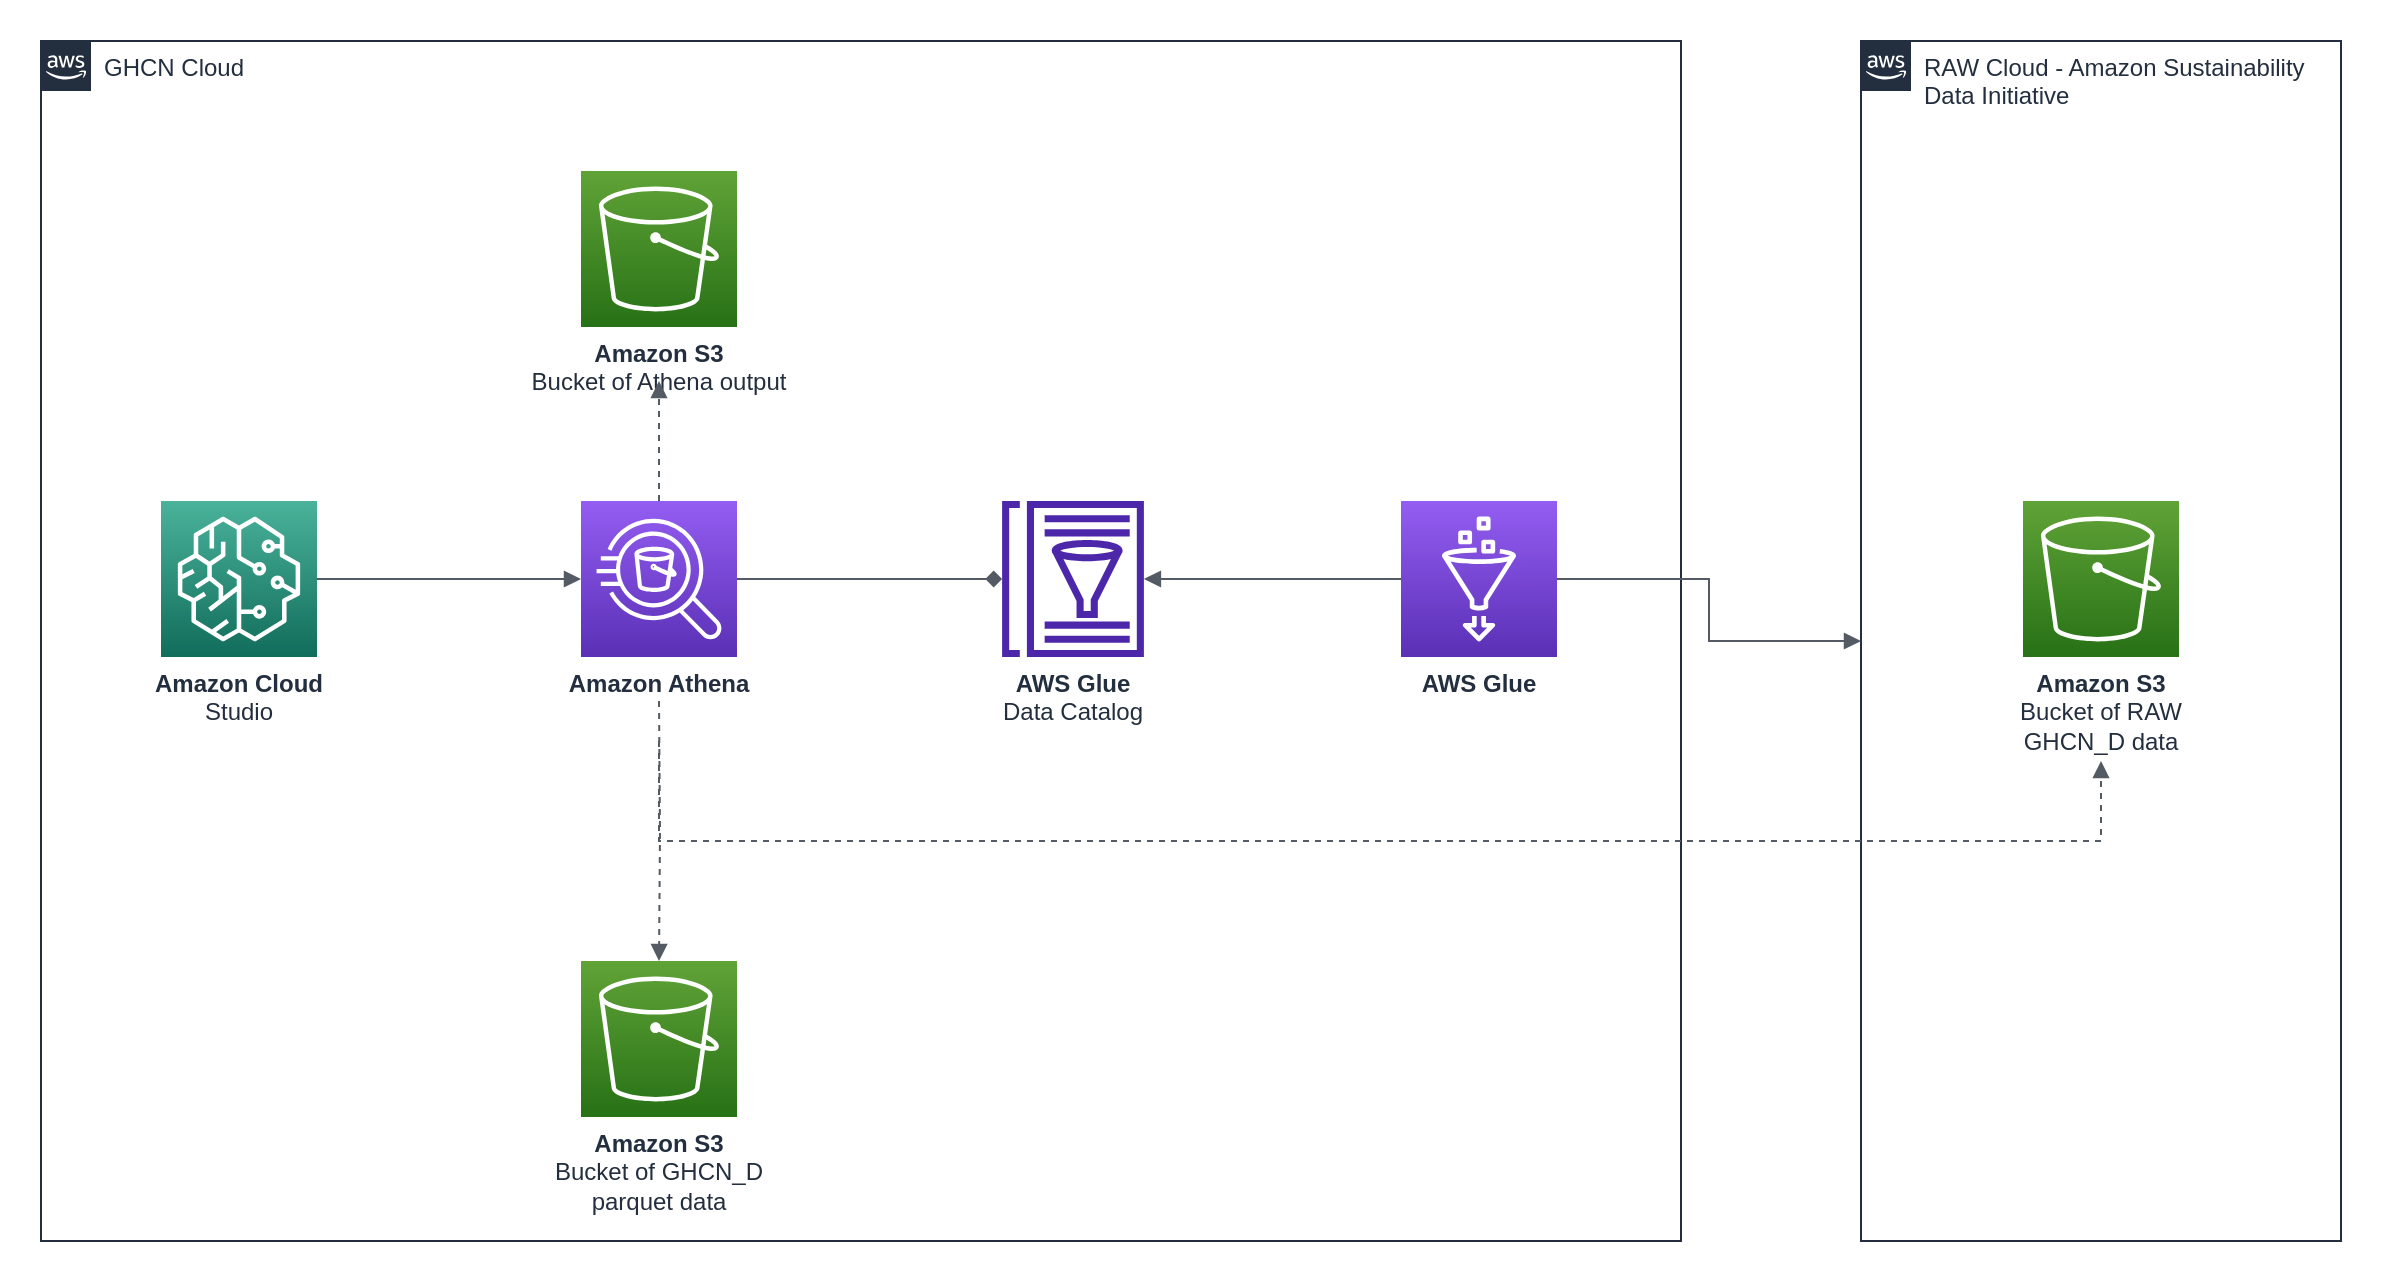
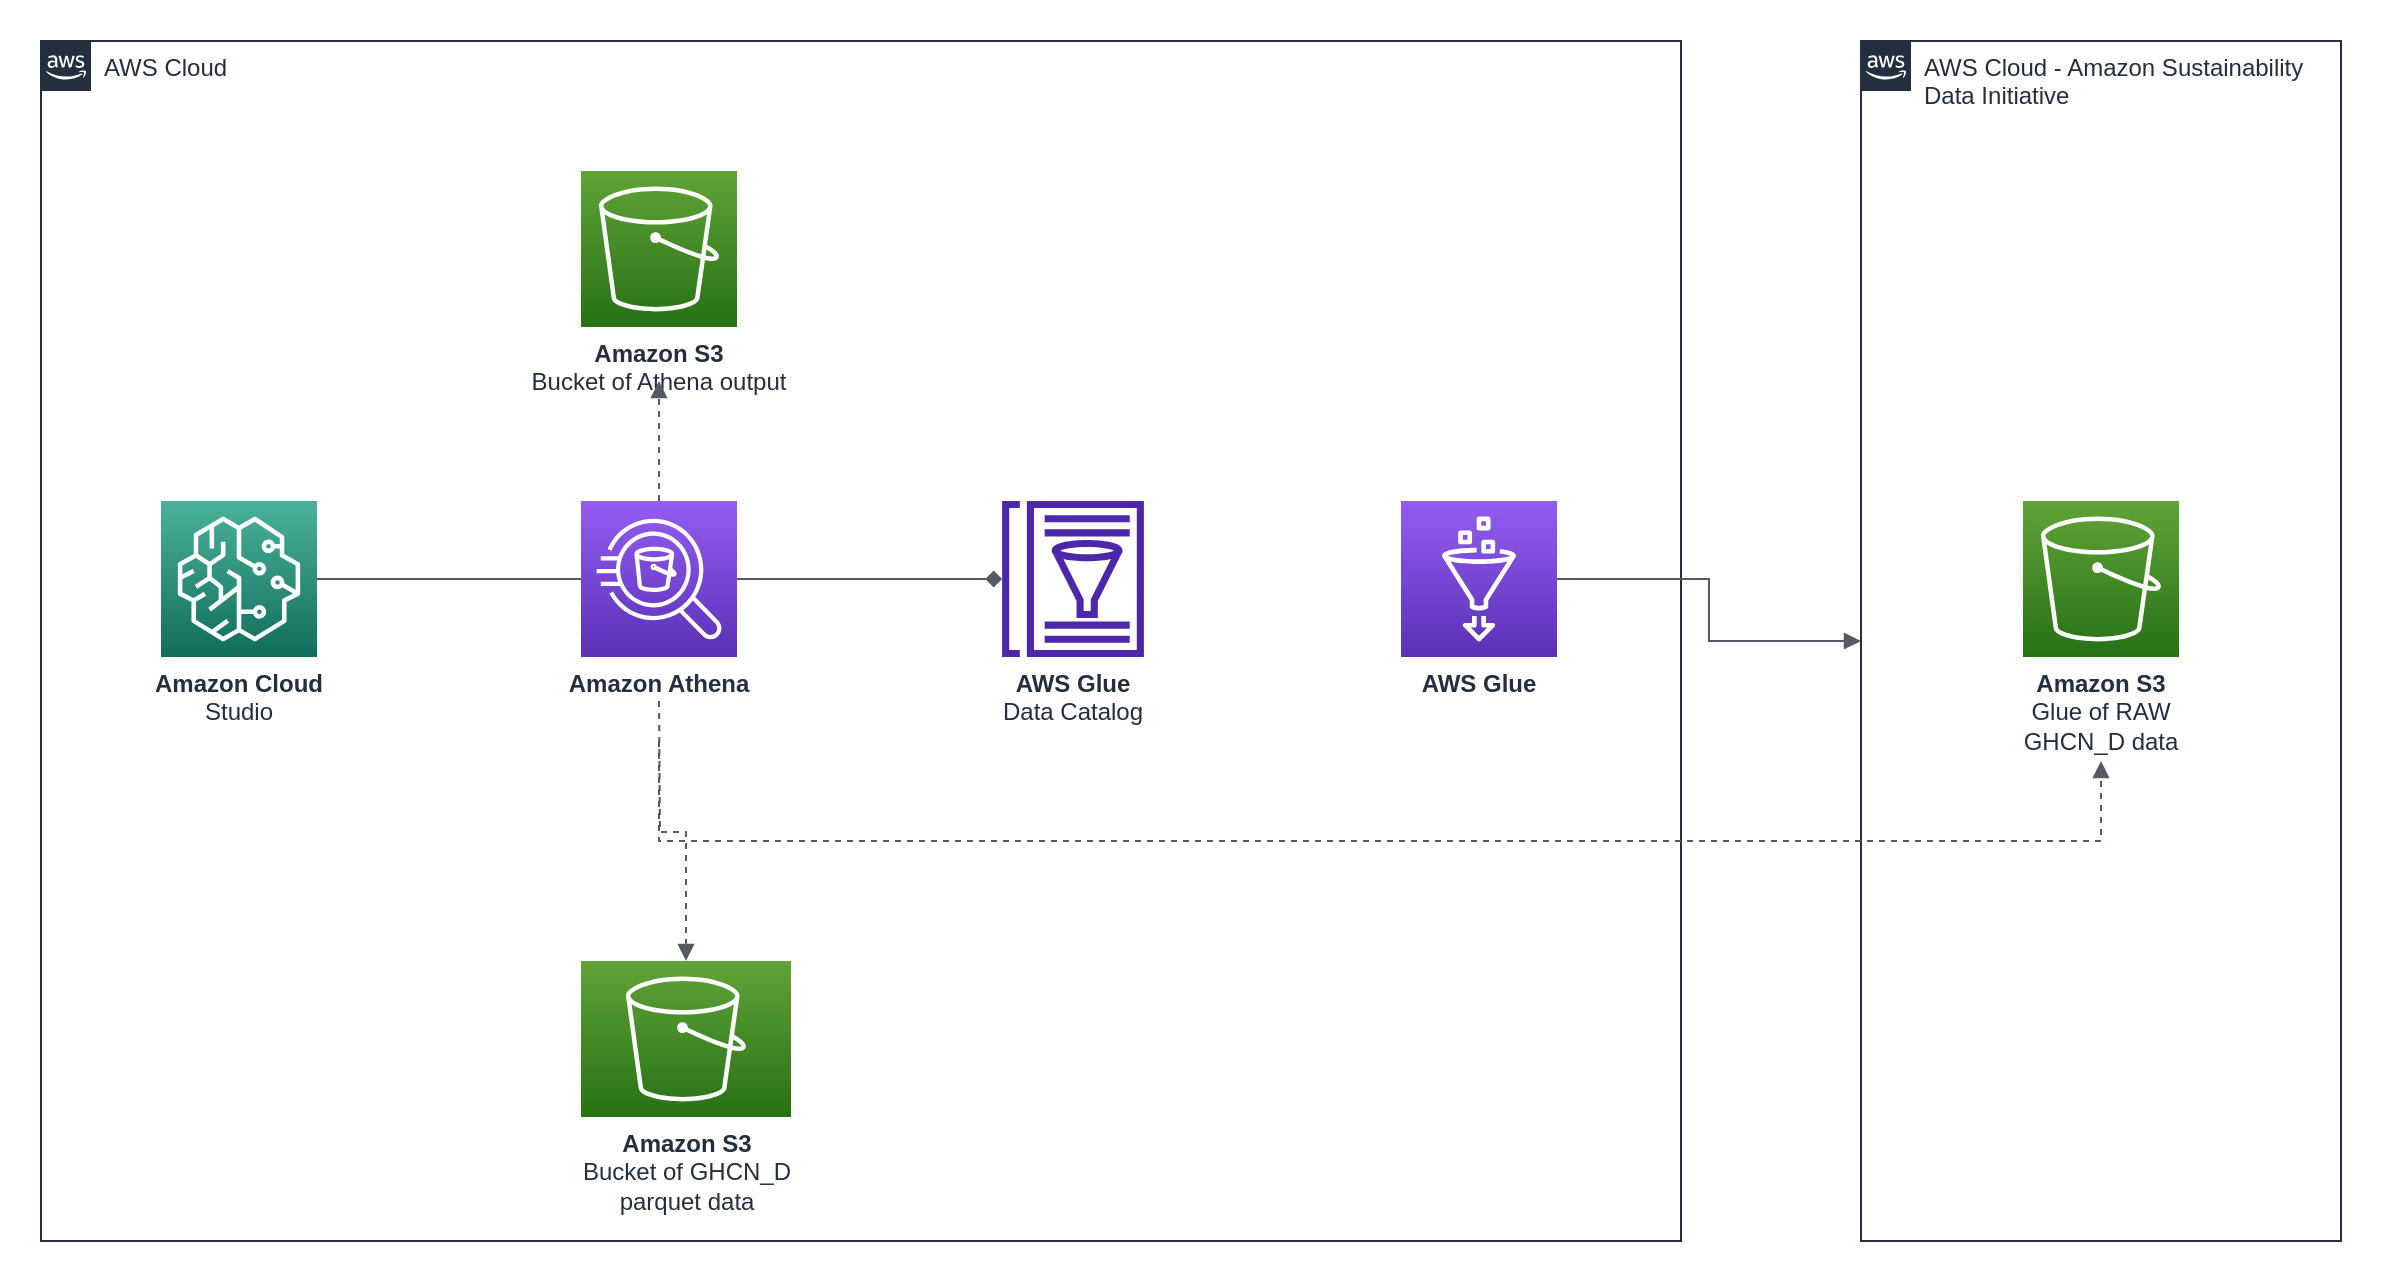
(166, 69) -> (159, 69)
(2133, 84) -> (2133, 84)
(563, 579) -> (571, 579)
(1281, 579) -> none
(2102, 714) -> (2102, 714)
(659, 1039) -> (686, 1039)
